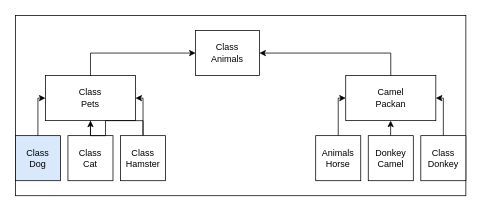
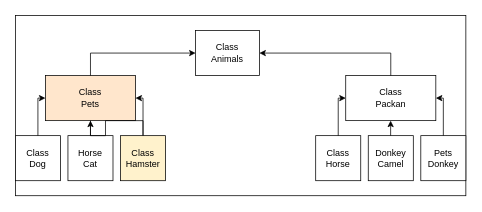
(90, 98) -> (90, 98)
(390, 98) -> (390, 98)
(38, 158) -> (38, 158)
(90, 158) -> (90, 158)
(143, 158) -> (143, 158)
(338, 158) -> (338, 158)
(443, 158) -> (443, 158)
